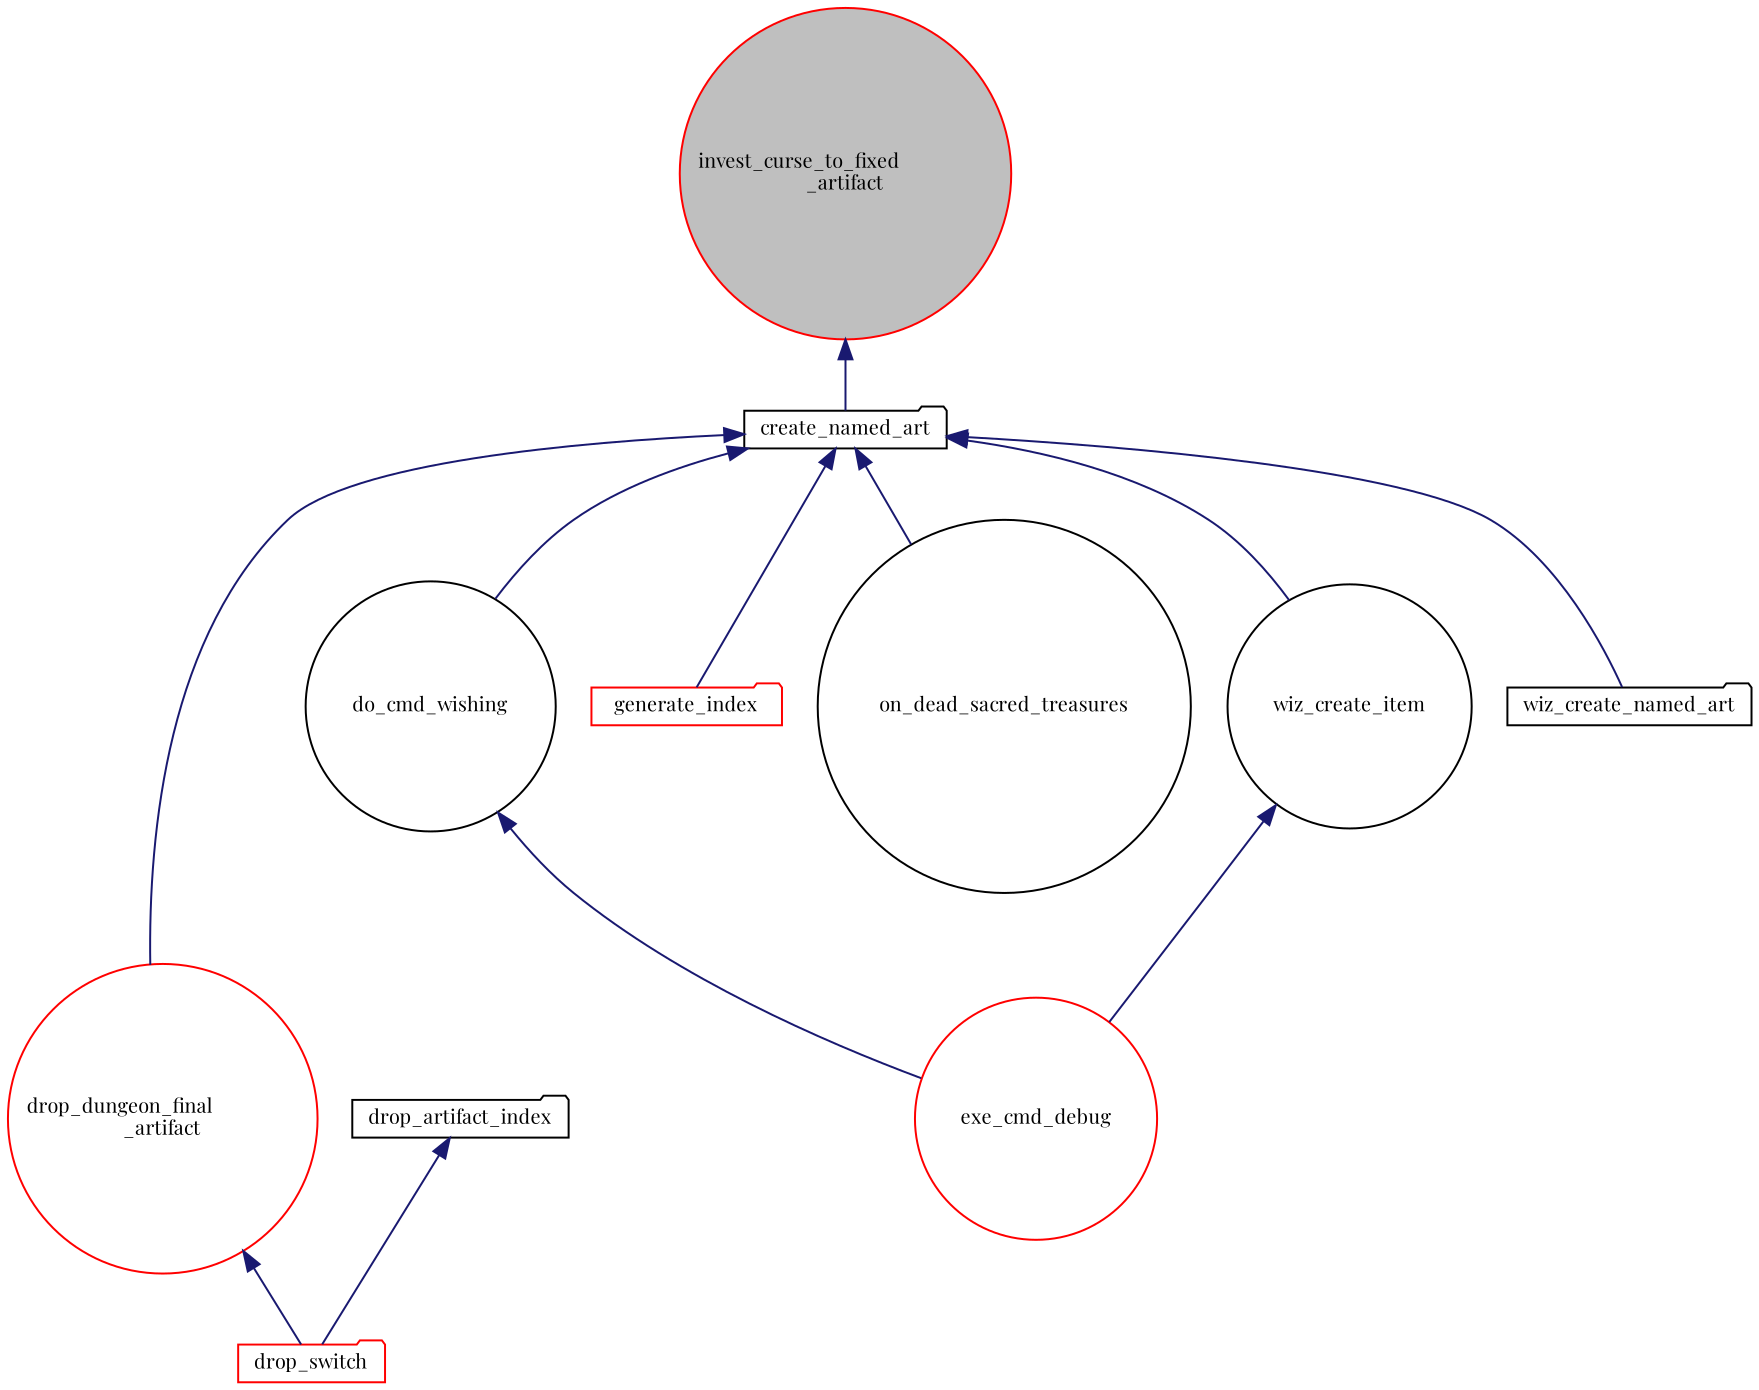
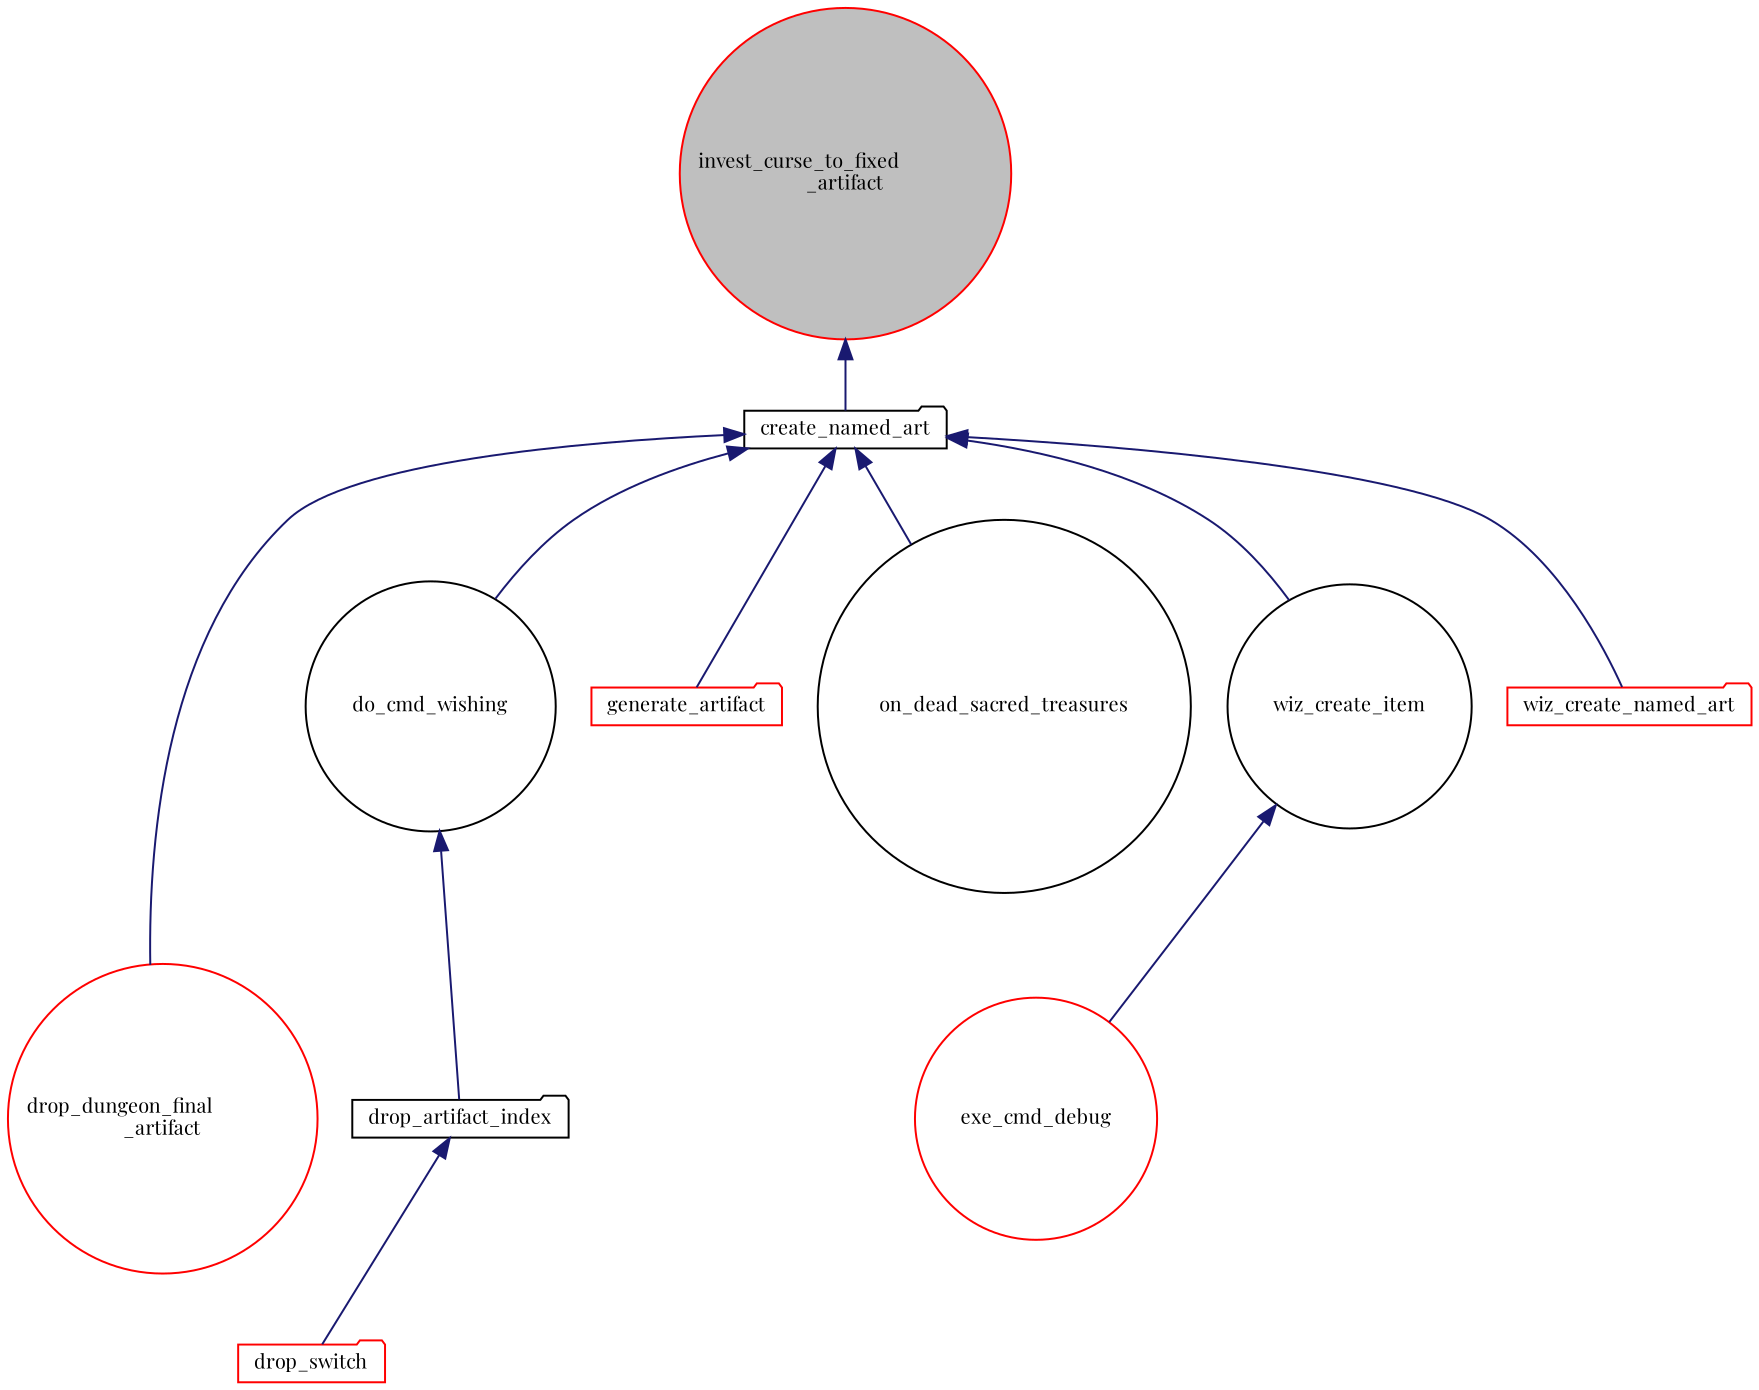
(687, 706) -> (687, 706)
(1629, 706) -> (1629, 706)
(701, 977) -> (450, 975)
(278, 1306) -> none
